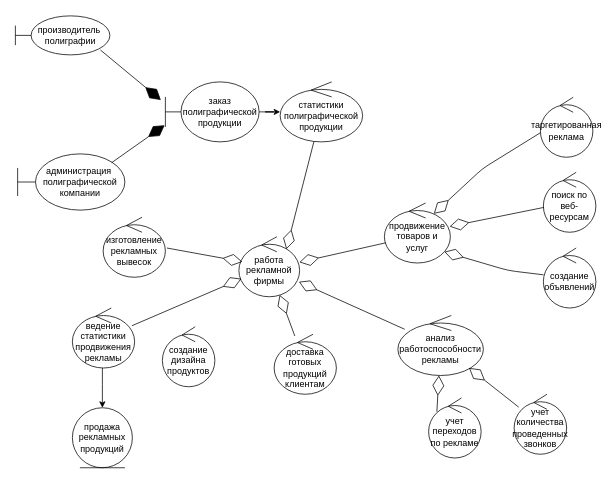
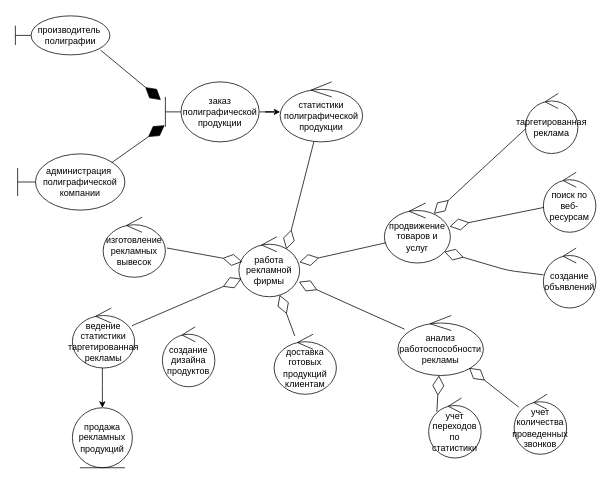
(567, 127) -> (552, 123)
(104, 342) -> (104, 342)
(455, 432) -> (455, 432)
